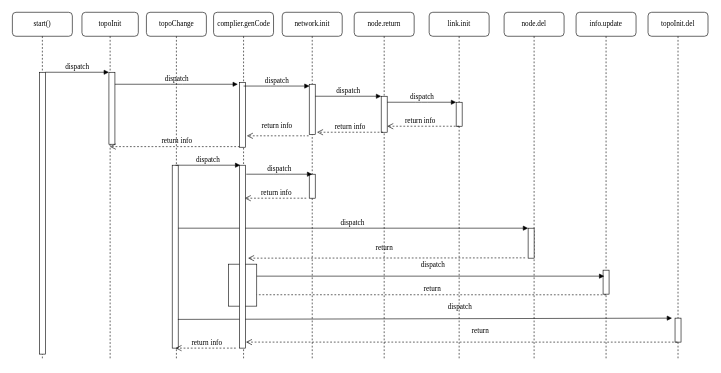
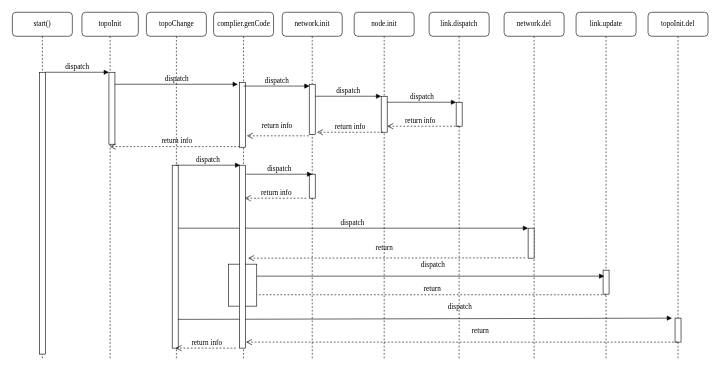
(384, 24) -> (384, 24)
(459, 24) -> (459, 24)
(534, 24) -> (534, 24)
(606, 24) -> (606, 24)
